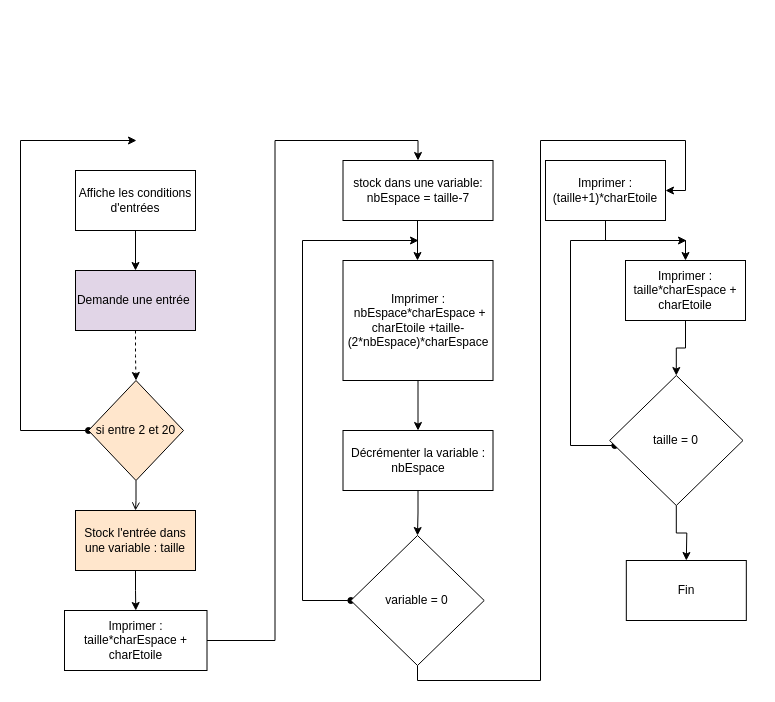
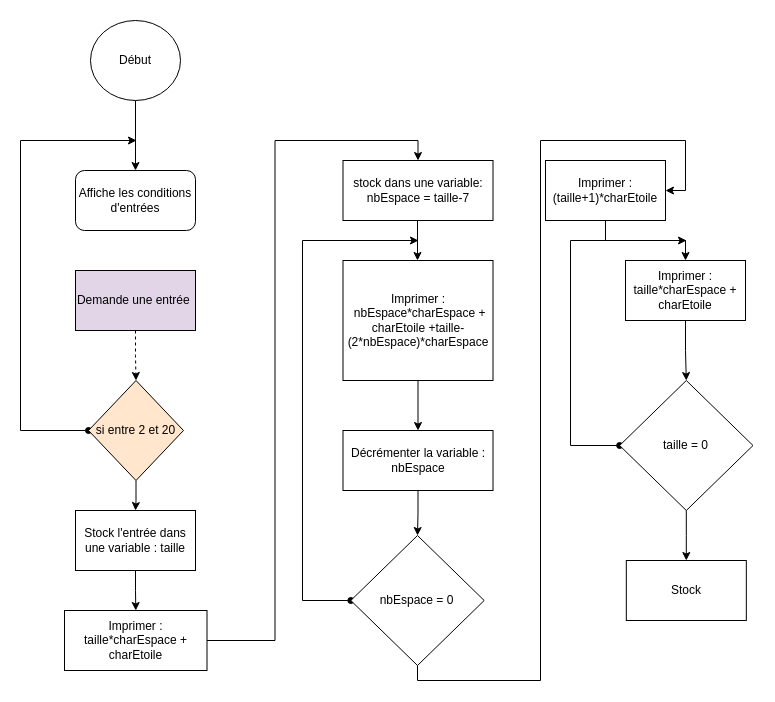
none -> (136, 61)
none -> (136, 132)
(136, 201) -> (136, 201)
(136, 247) -> none
(676, 441) -> (686, 446)
(136, 504) -> (136, 502)
(136, 541) -> (136, 541)
(687, 591) -> (687, 591)
(417, 601) -> (417, 601)
